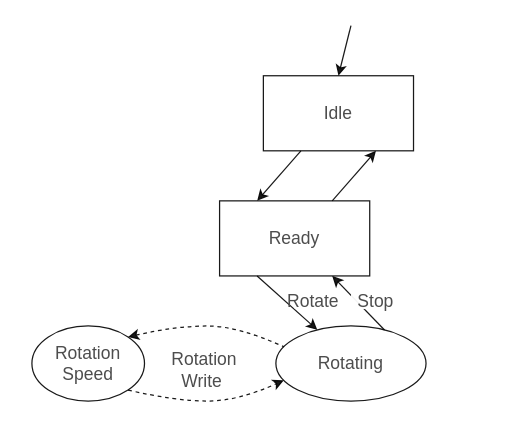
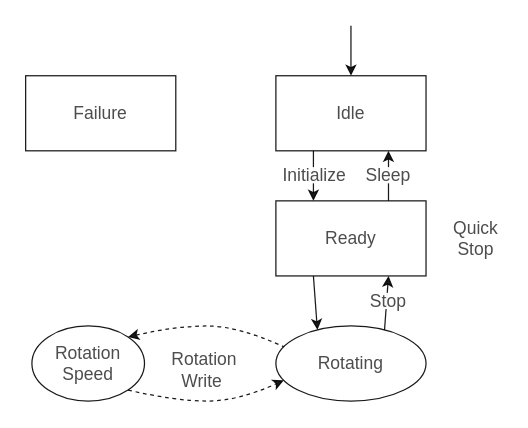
none -> (101, 113)
(338, 113) -> (351, 113)
none -> (314, 175)
none -> (388, 175)
(294, 238) -> (351, 238)
none -> (476, 238)
(313, 301) -> none
(376, 301) -> (388, 301)
